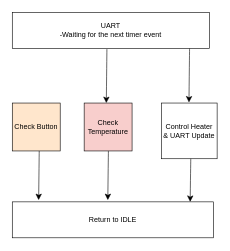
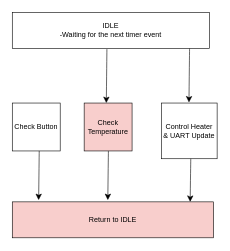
(111, 30) -> (111, 30)
(36, 127) -> (36, 127)
(113, 220) -> (113, 220)
